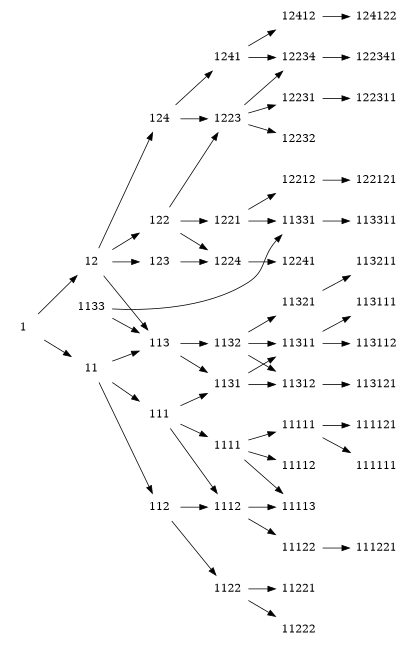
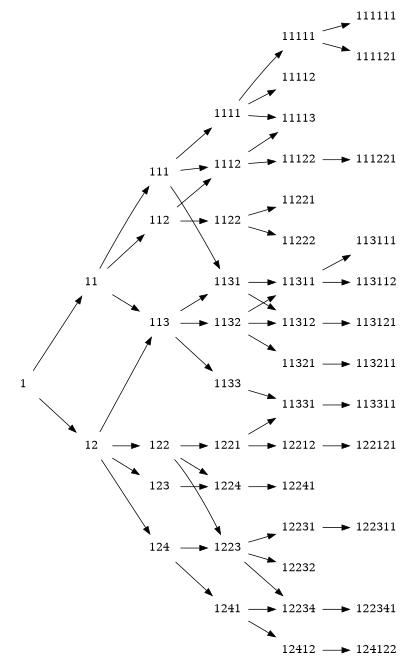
(122, 324) -> (191, 351)
